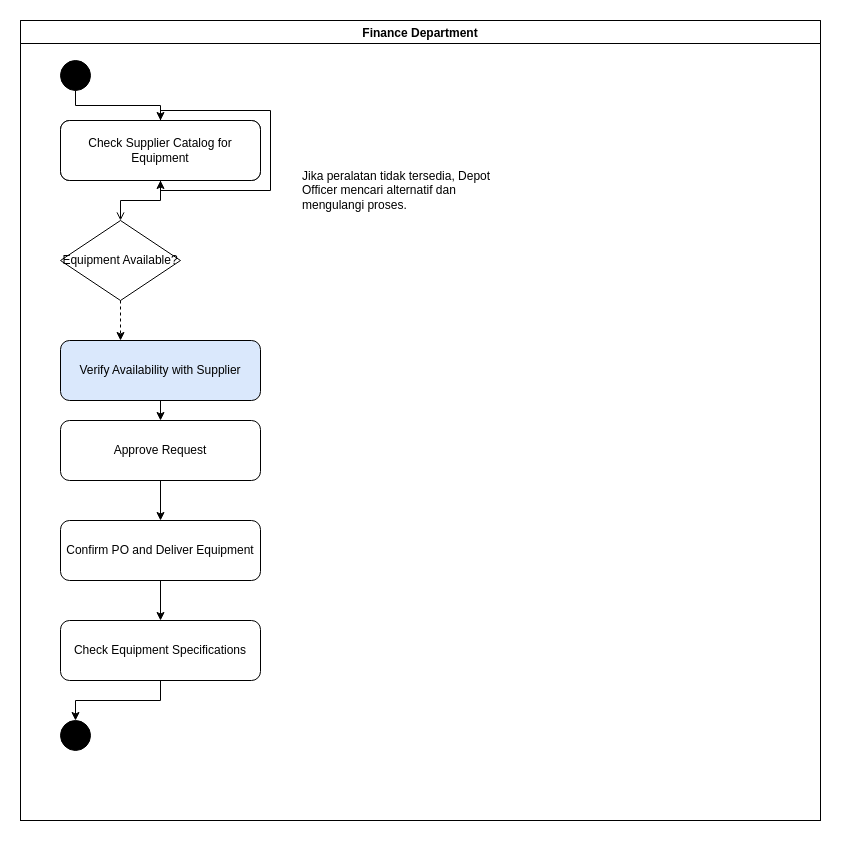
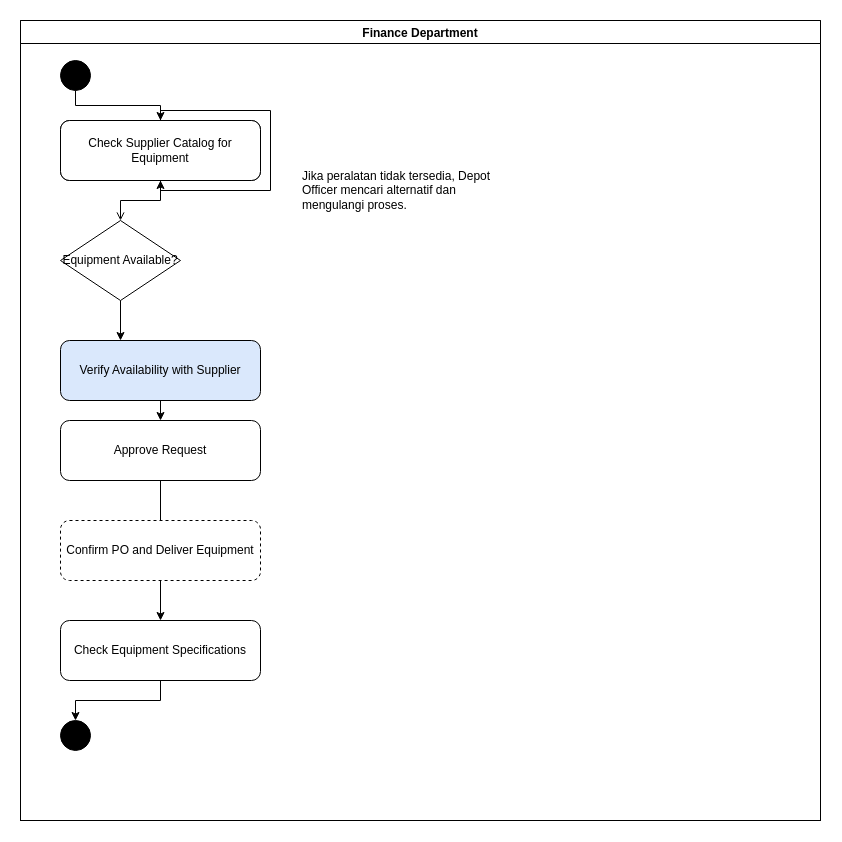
(121, 317) -> (121, 317)
(161, 512) -> (161, 516)
(161, 551) -> (161, 551)
